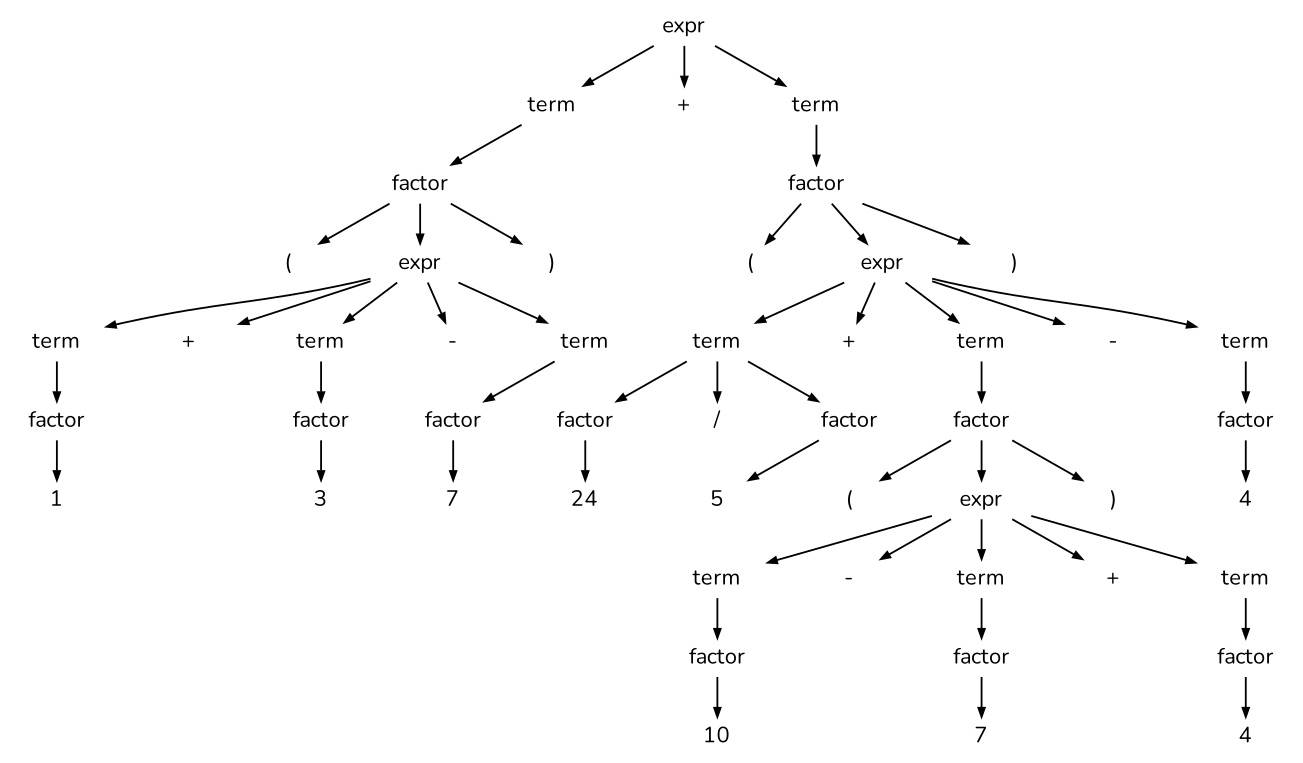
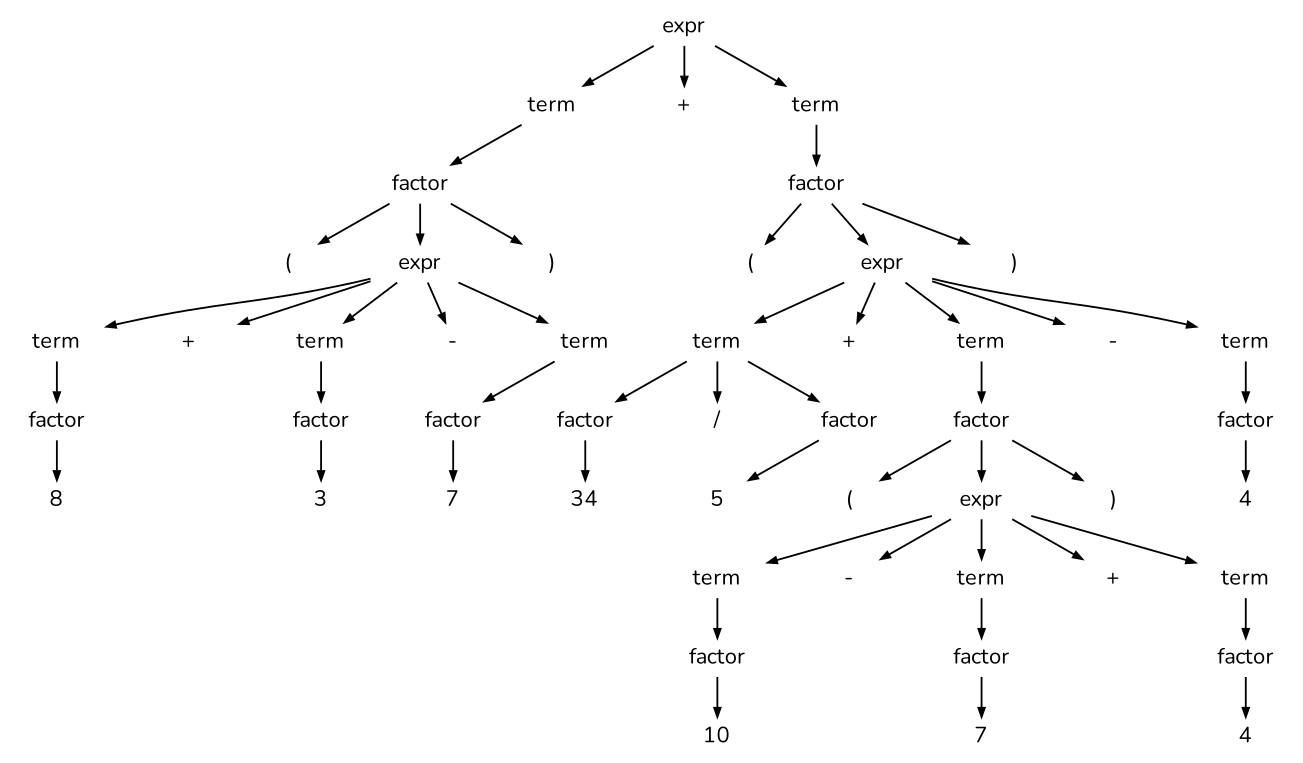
(57, 500) -> (57, 500)
(585, 500) -> (585, 500)
